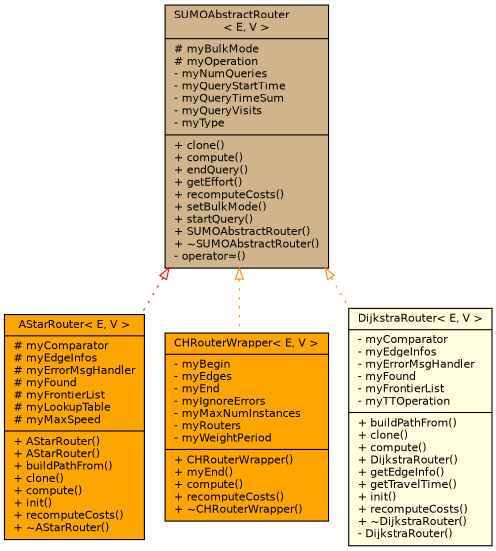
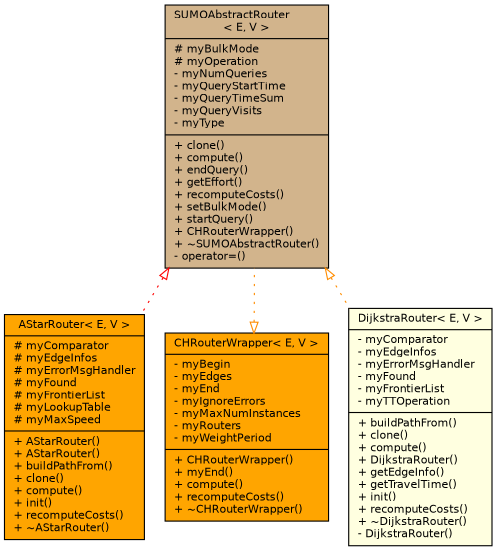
(242, 232) -> (234, 232)
(239, 306) -> (254, 295)
